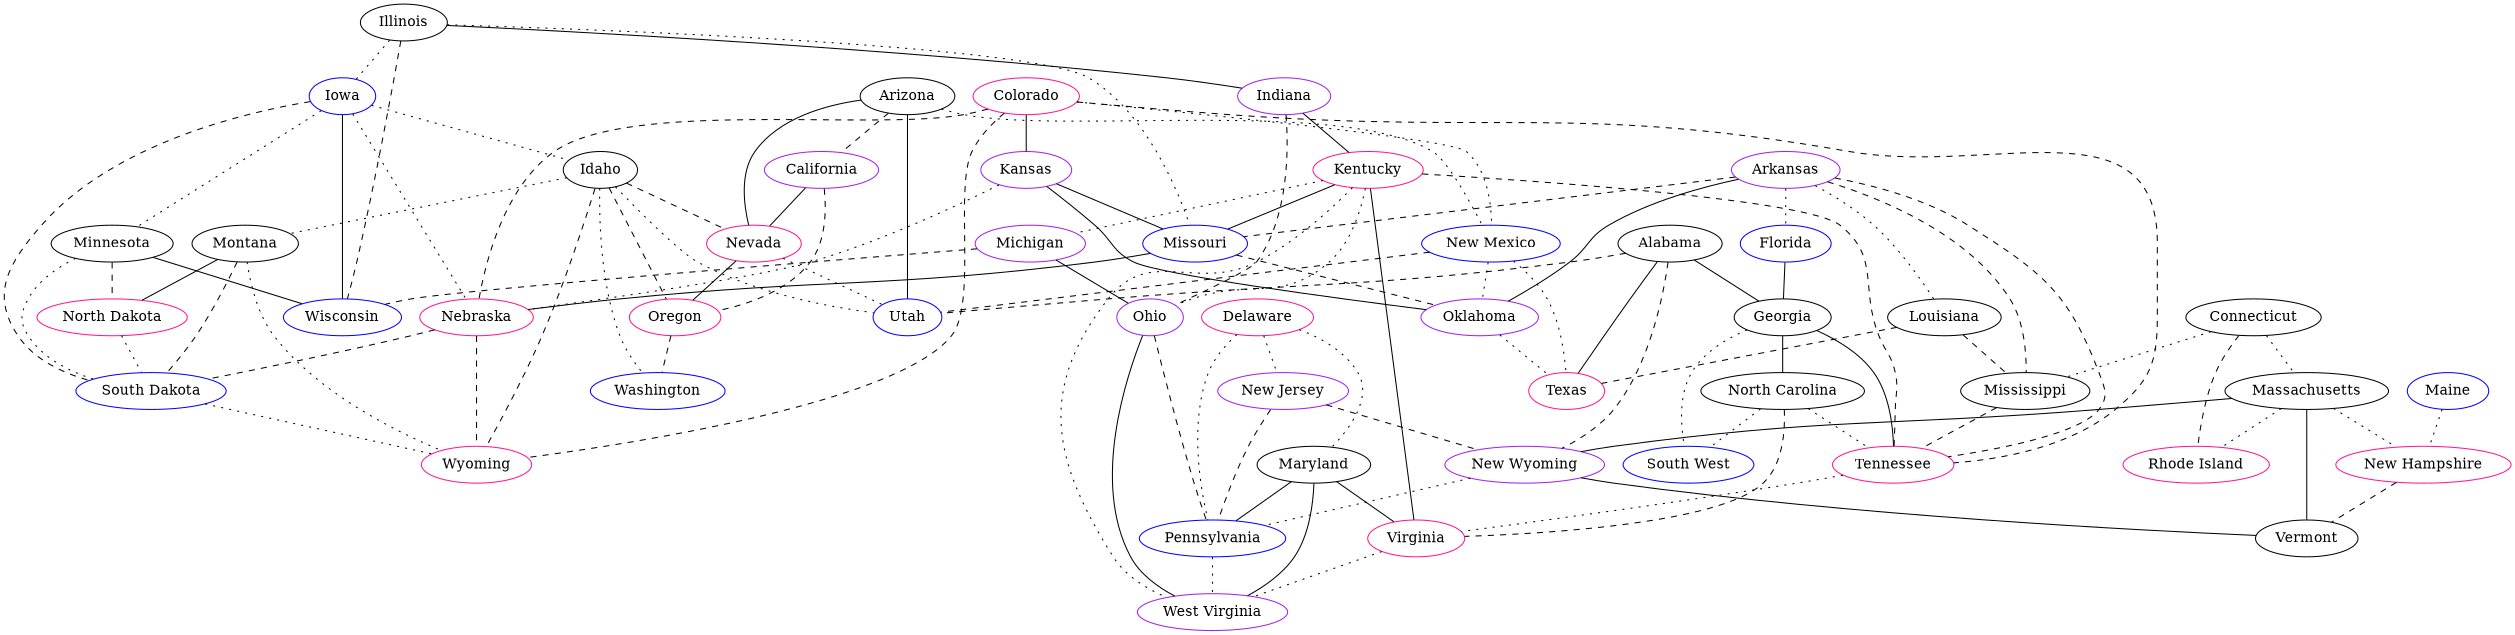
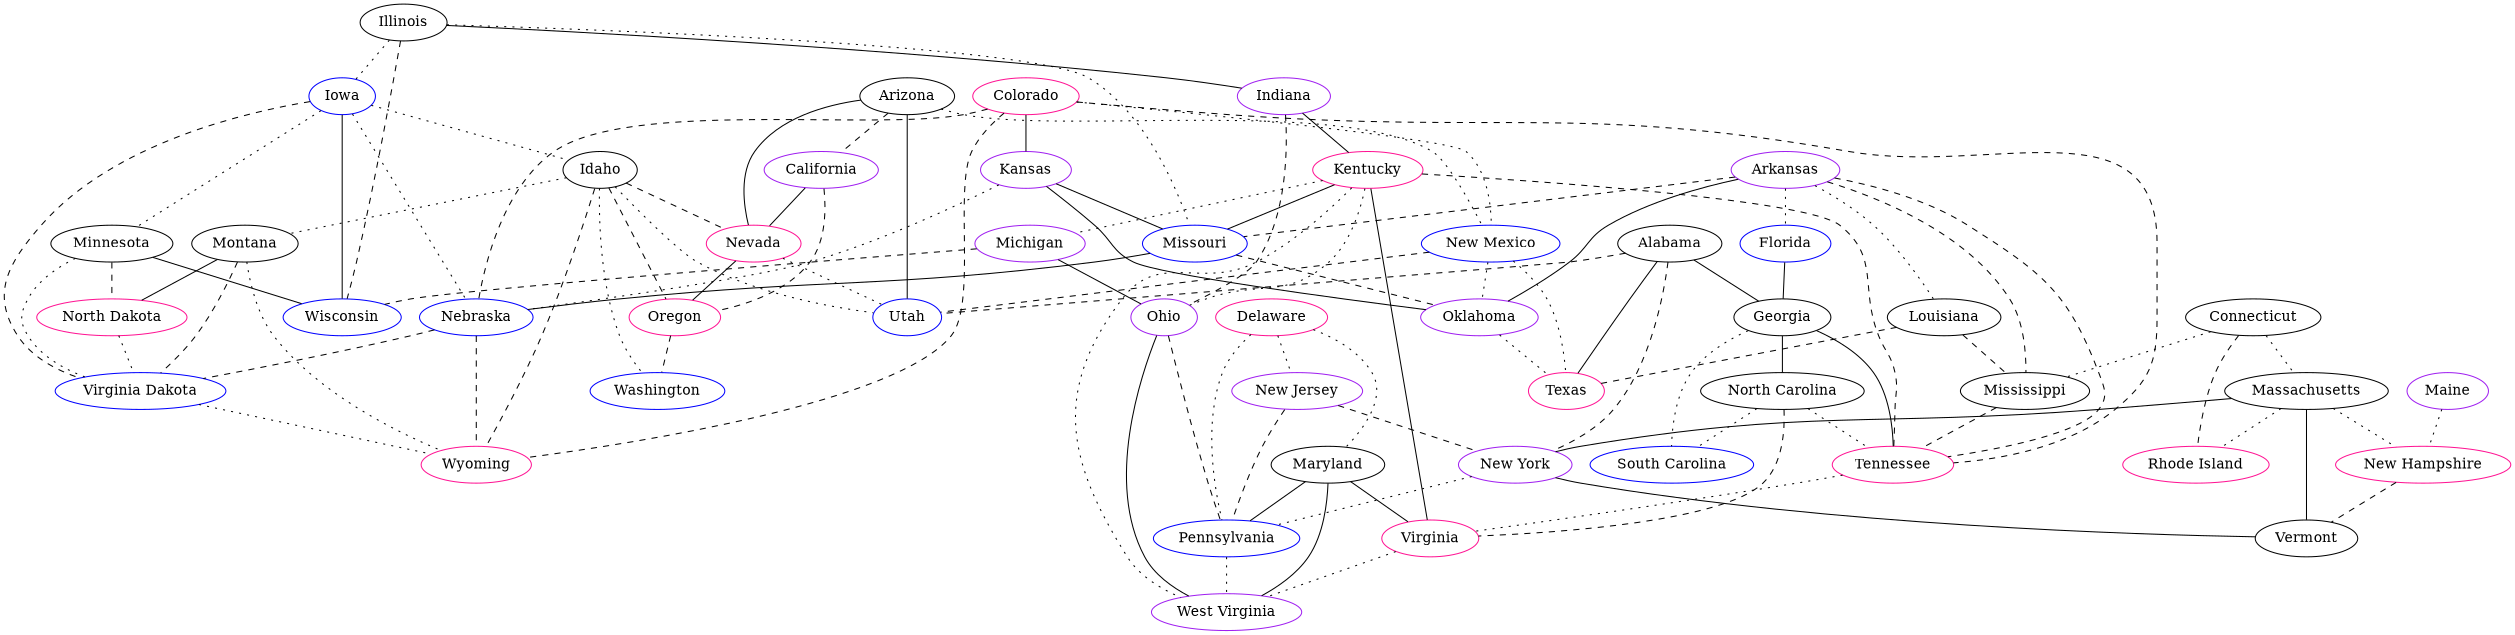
(477, 317) -> (476, 317)
(151, 391) -> (141, 391)
(2448, 391) -> (2448, 391)
(1525, 465) -> (1515, 465)
(1689, 465) -> (1672, 465)
